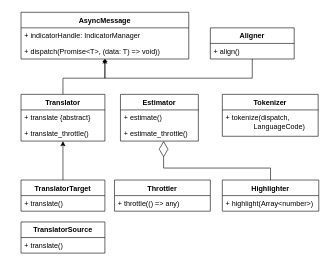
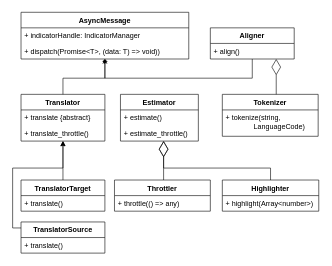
none -> (276, 84)
(262, 118) -> (258, 118)
none -> (164, 174)
none -> (12, 177)
